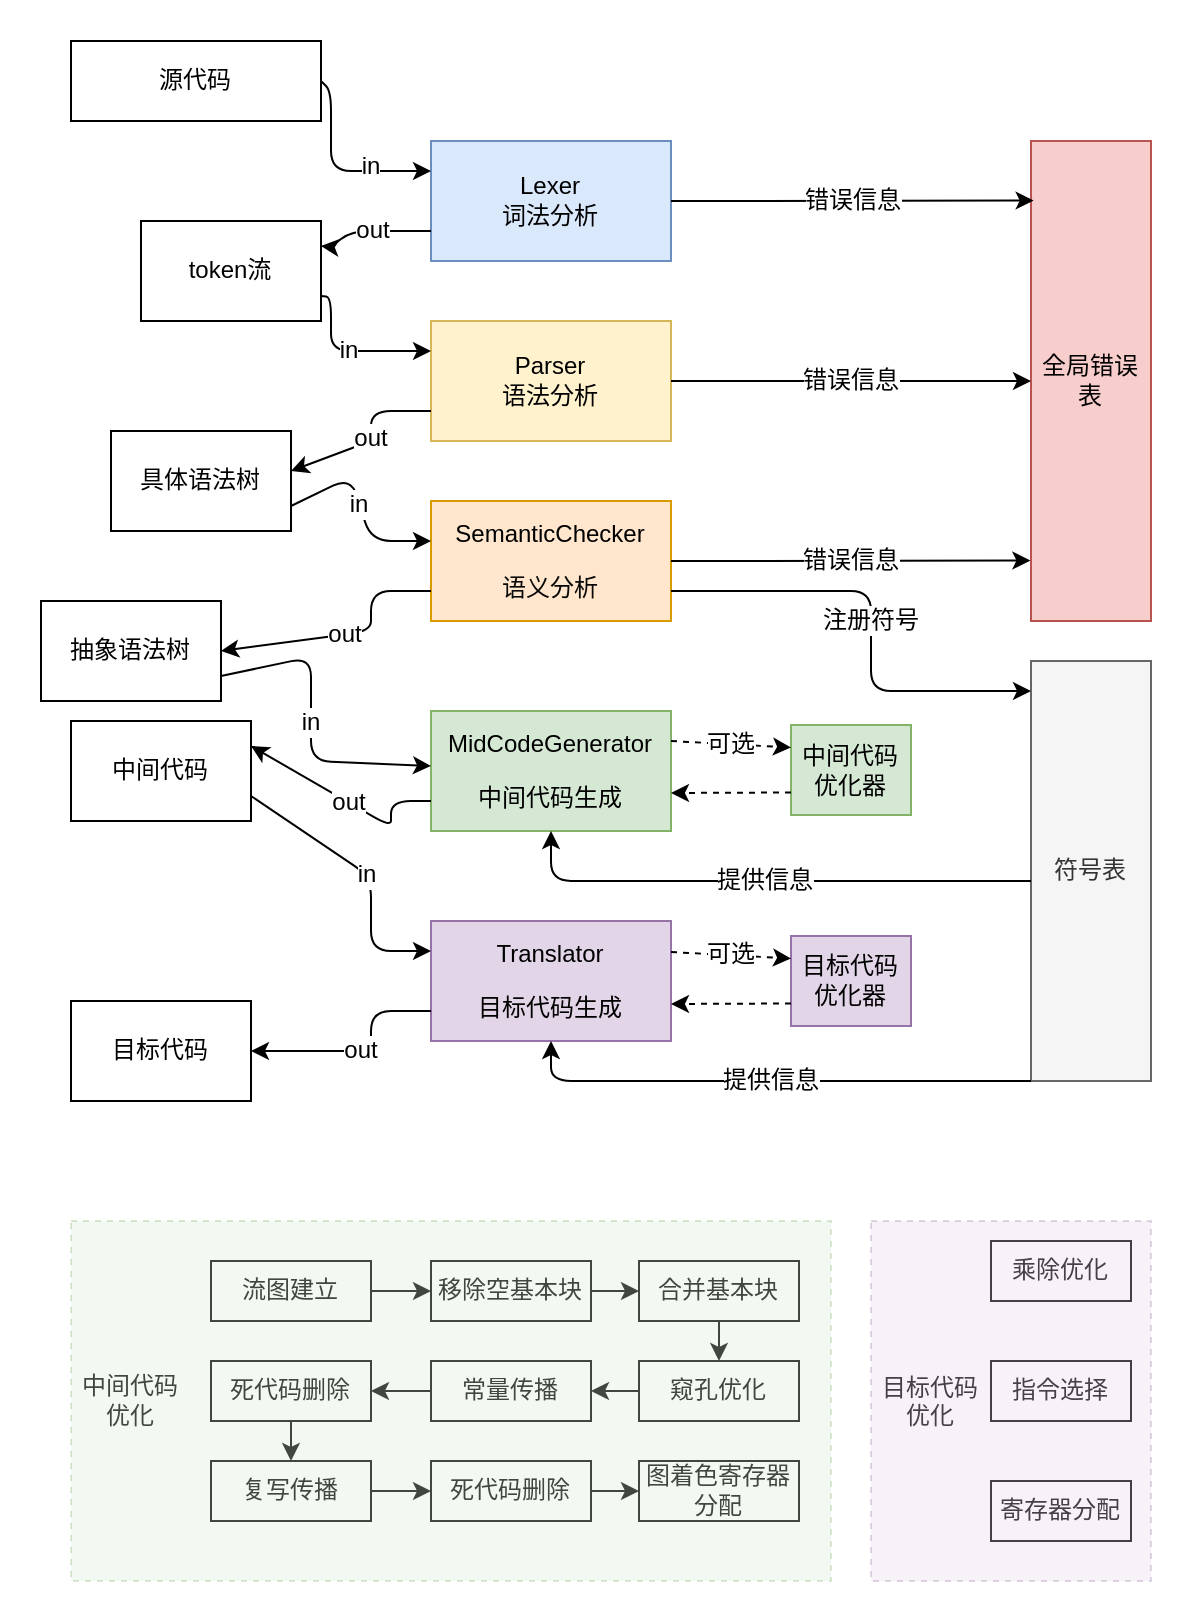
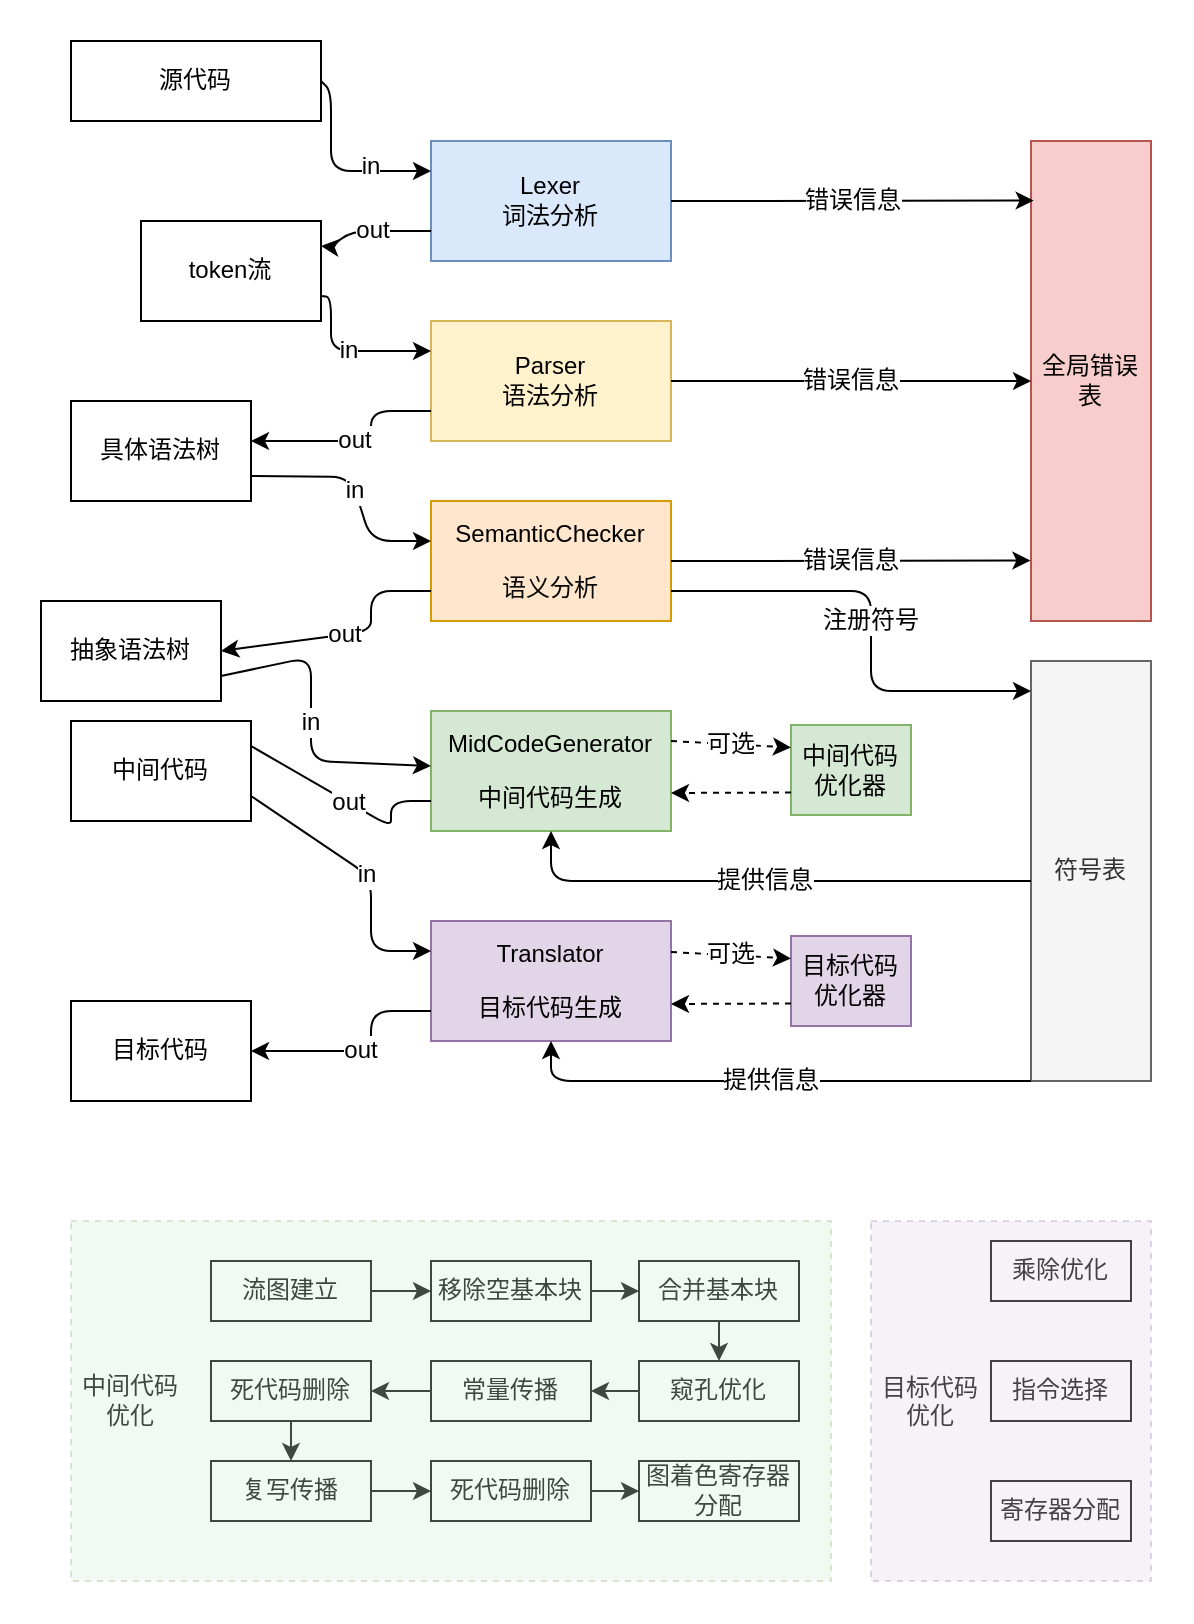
(201, 481) -> (161, 451)
(263, 753) -> (258, 750)
